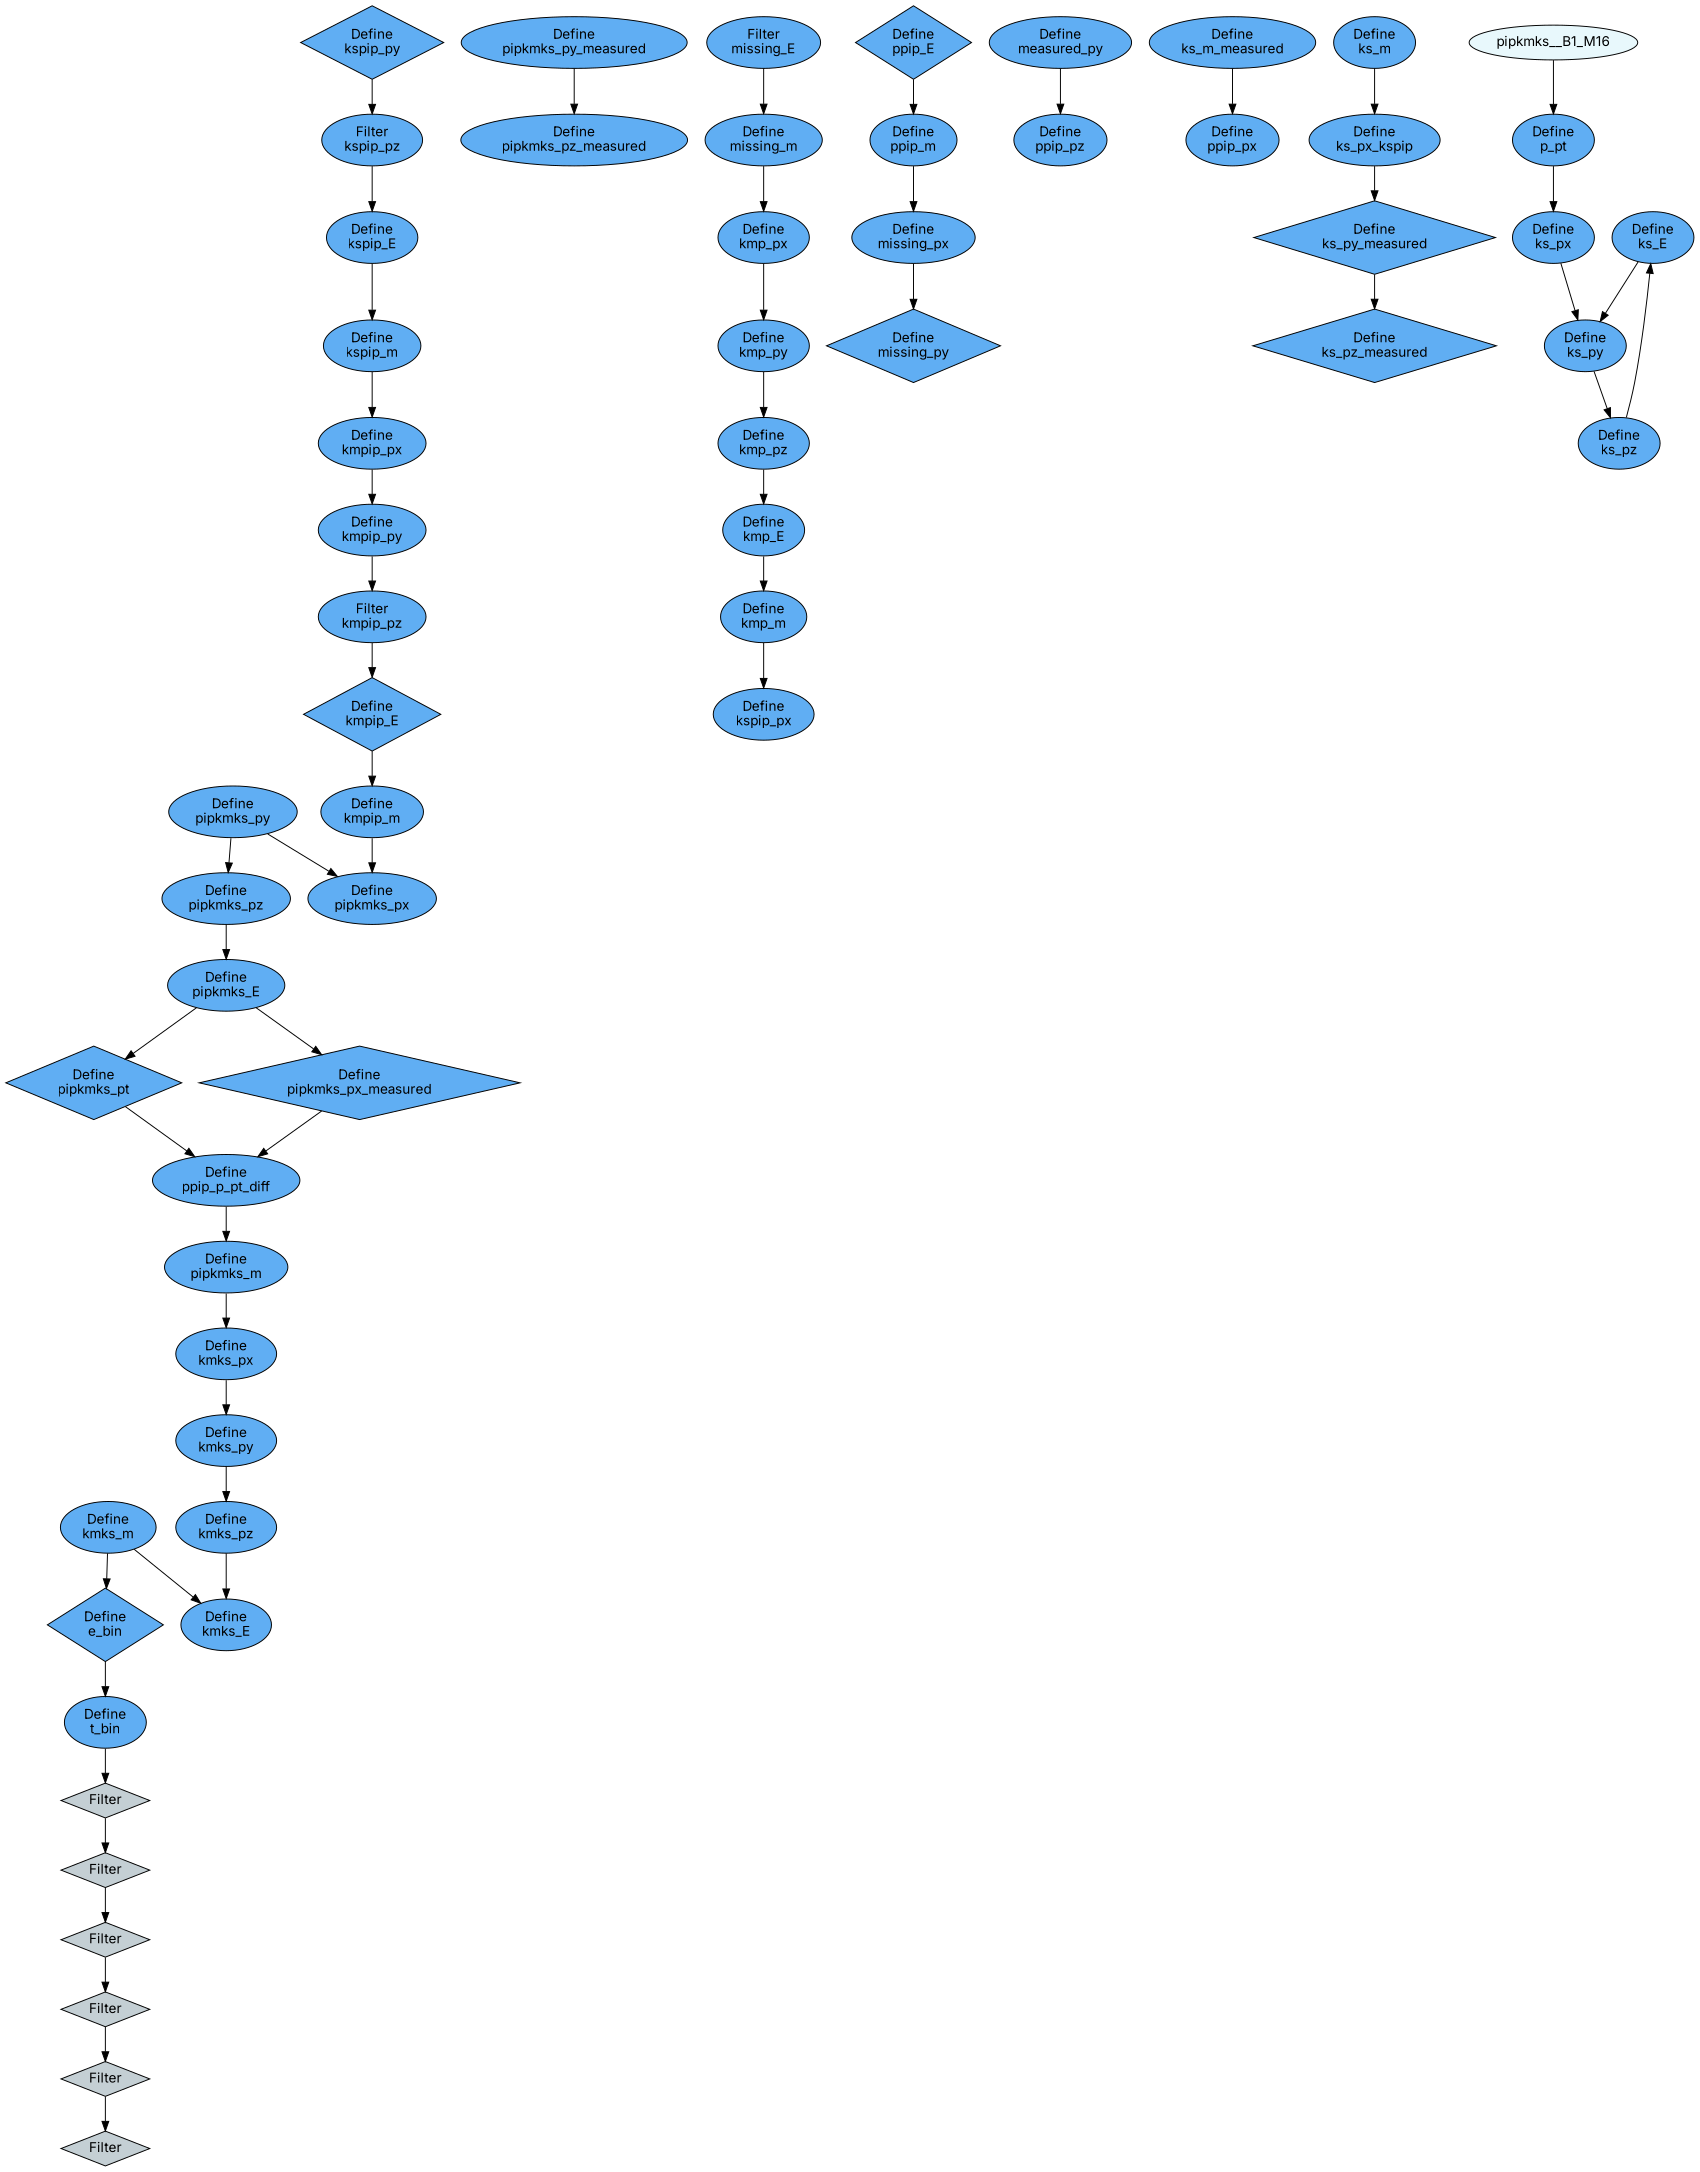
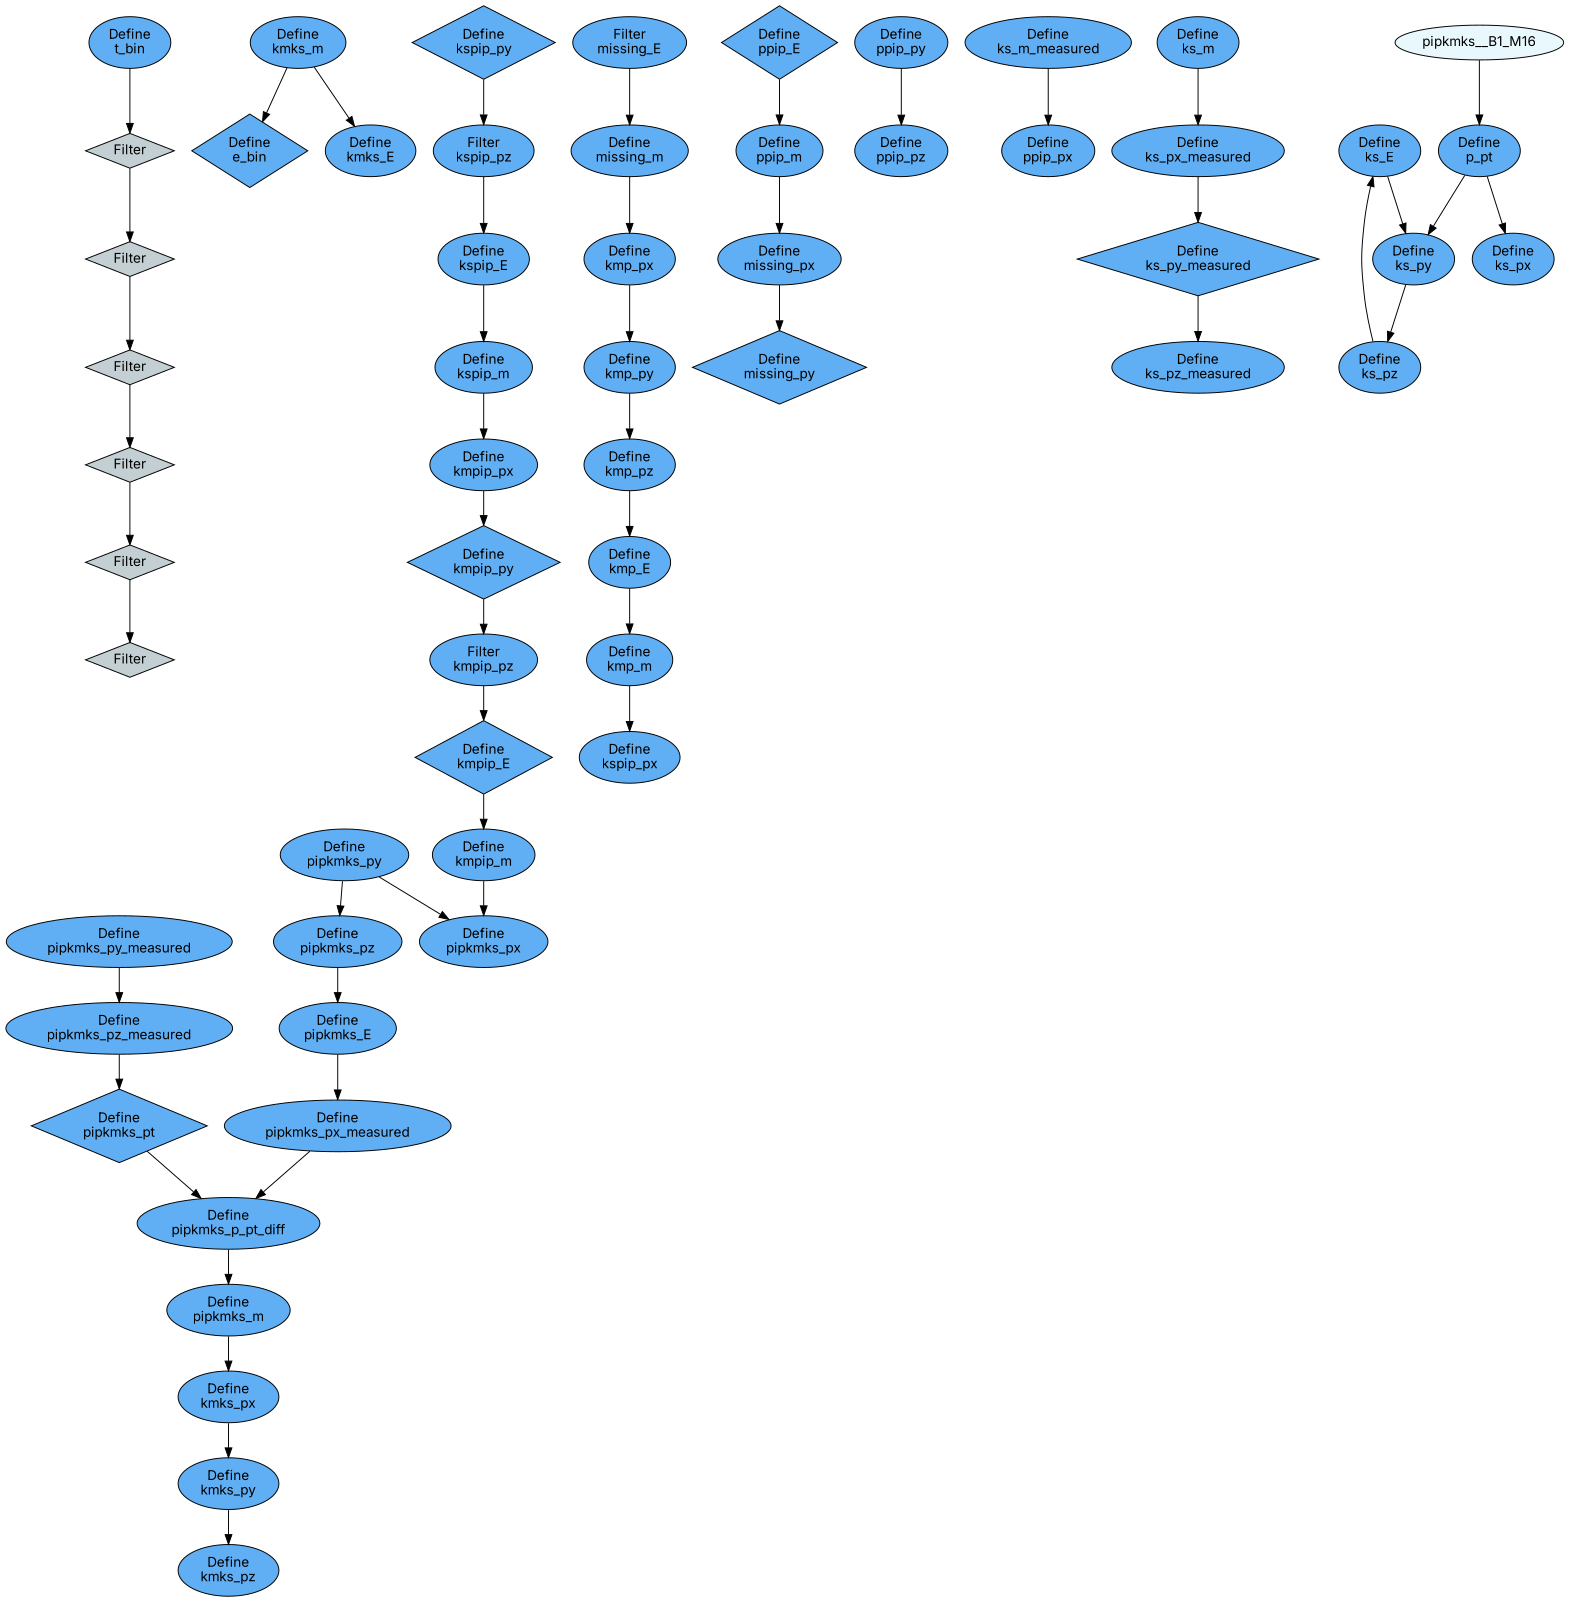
(1060, 43) -> (901, 43)
(1375, 140) -> (1198, 151)
(1568, 287) -> (1449, 201)
(1375, 346) -> (1198, 367)
(372, 530) -> (484, 562)
(165, 1031) -> (119, 1067)
(360, 1083) -> (338, 1126)
(226, 1180) -> (229, 1223)
(226, 1571) -> none
(105, 1674) -> none
